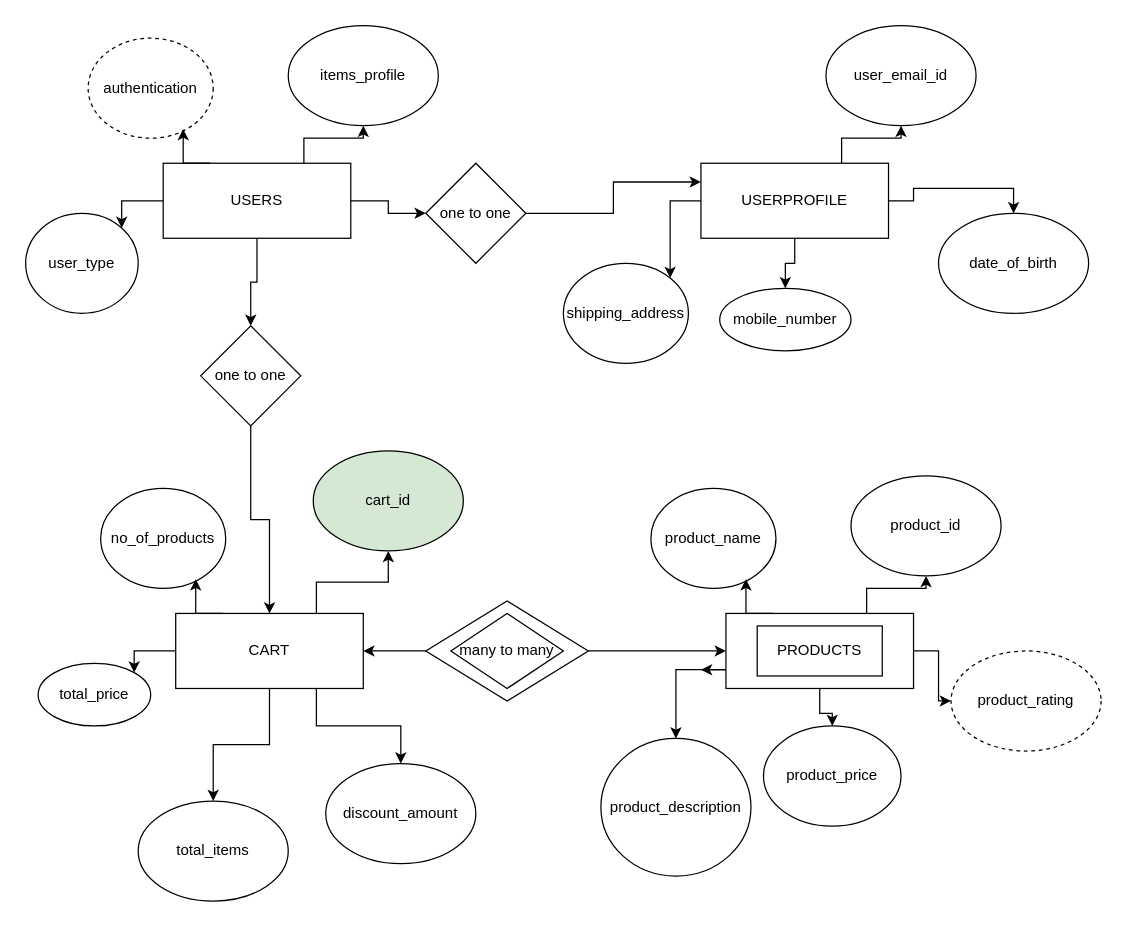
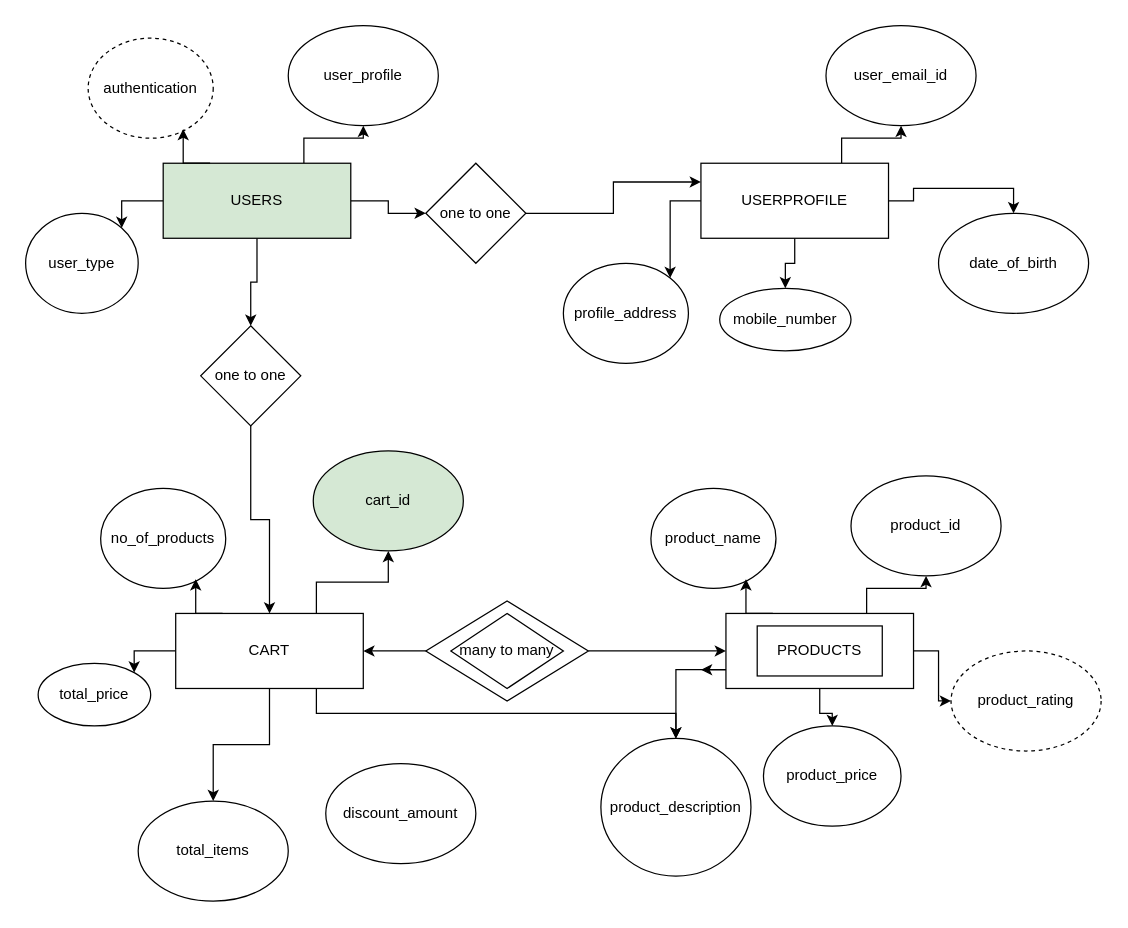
(363, 76) -> (363, 76)
(257, 201) -> (257, 201)
(626, 313) -> (626, 313)
(365, 726) -> (493, 713)
